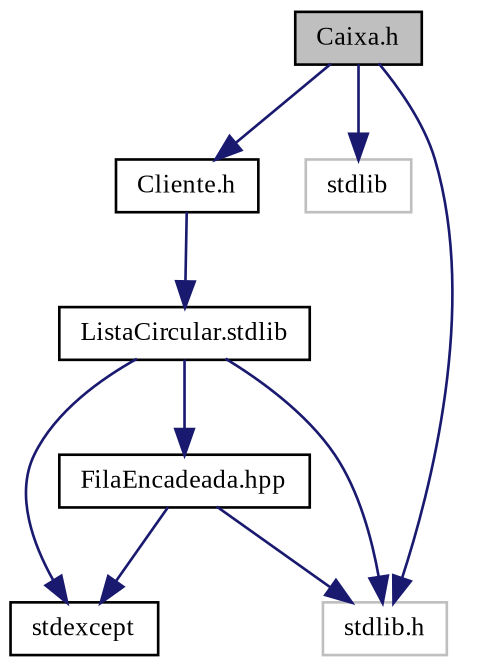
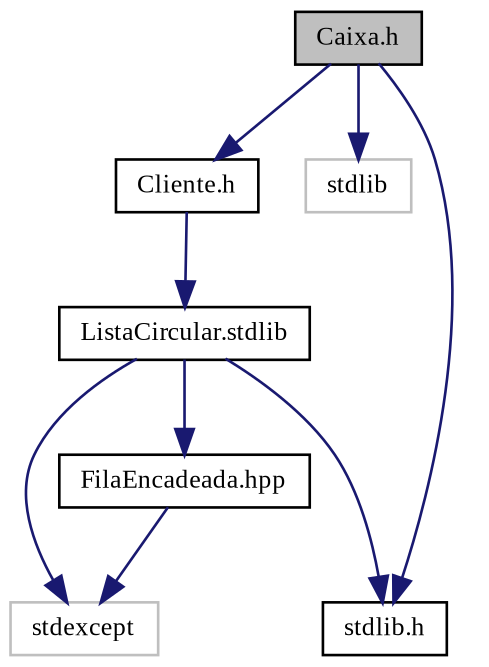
(273, 547) -> none
(84, 629) -> (84, 629)
(385, 629) -> (385, 629)
